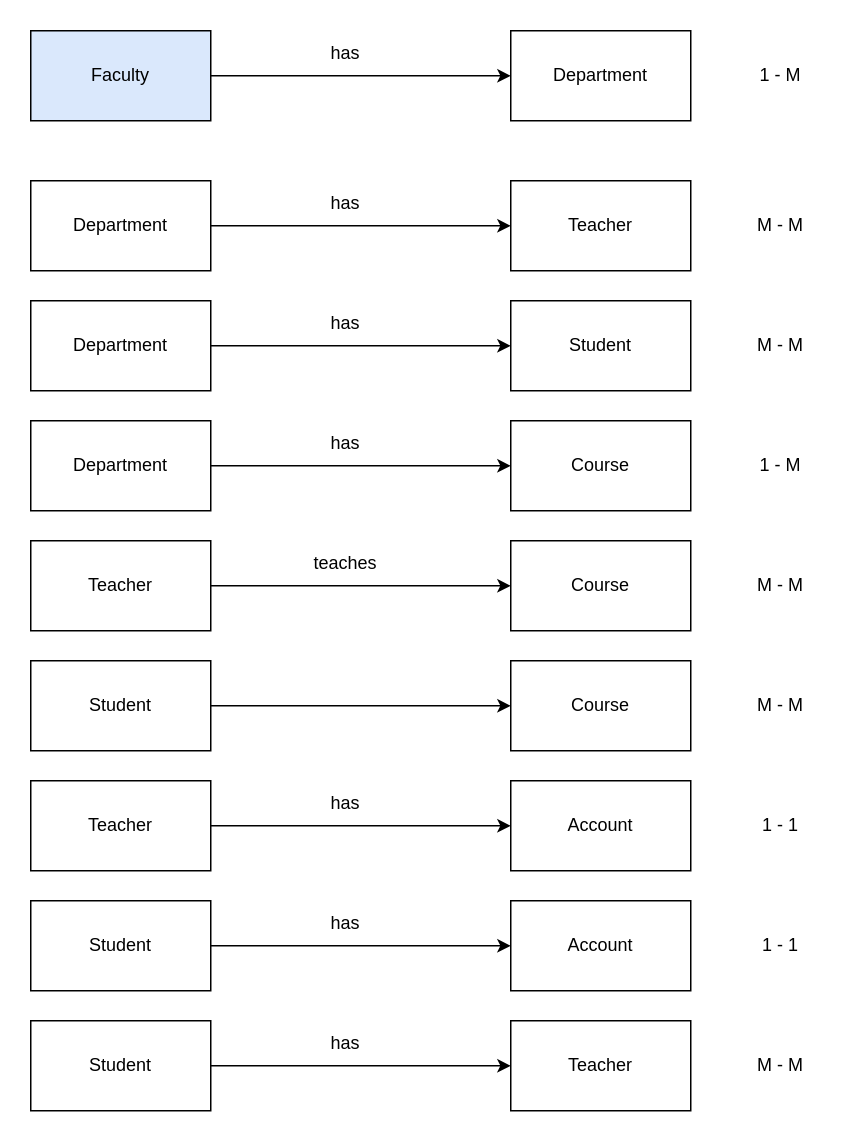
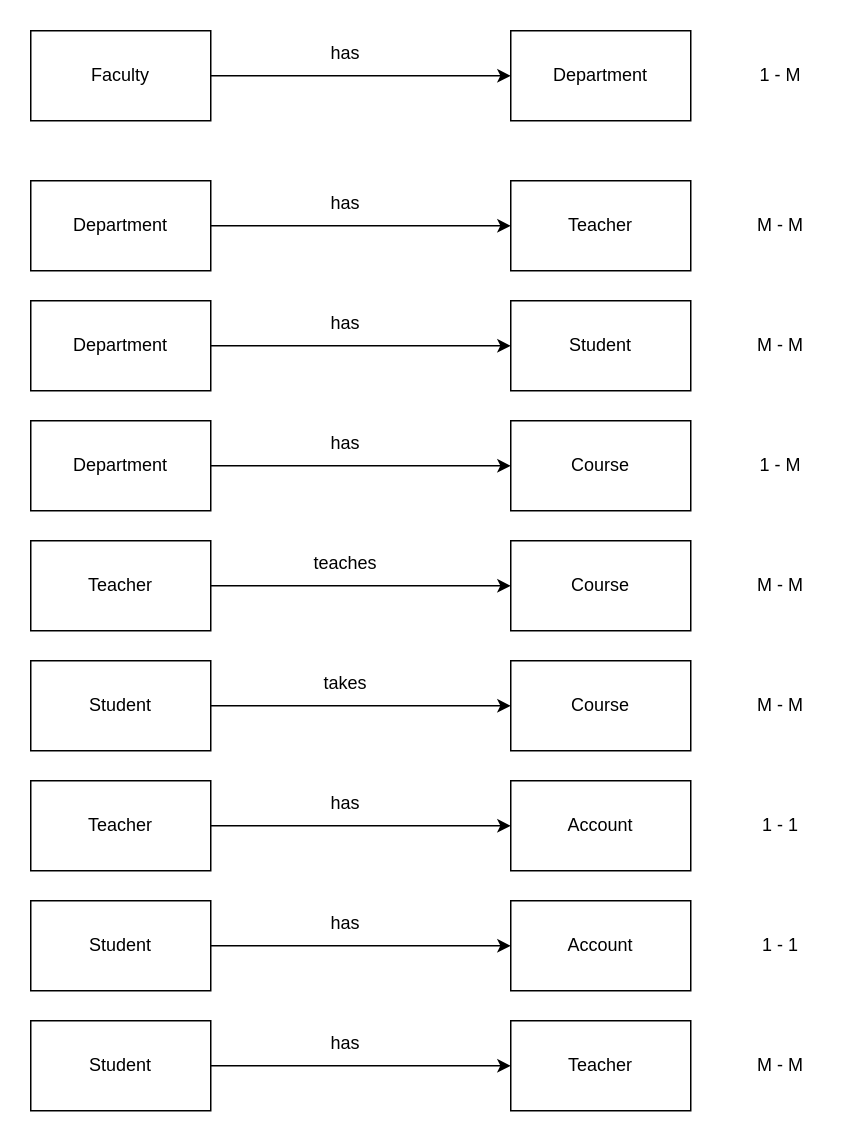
(121, 76) -> (121, 76)
none -> (346, 683)
